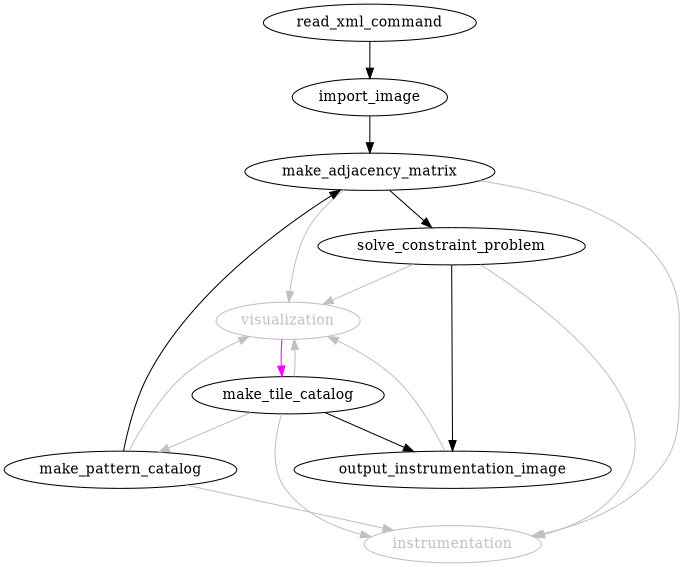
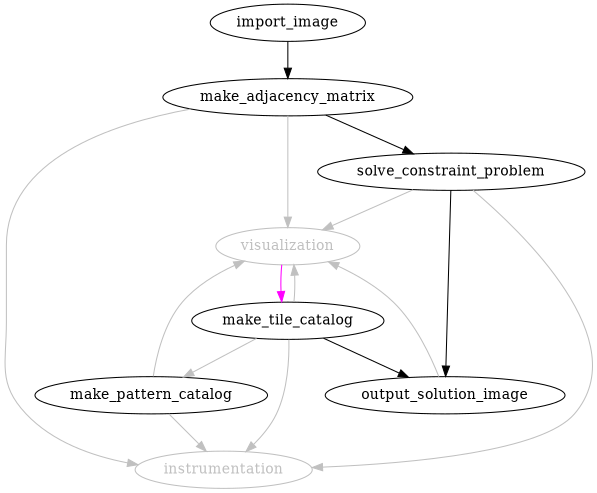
(370, 23) -> none
(201, 303) -> none
(453, 470) -> (445, 395)
